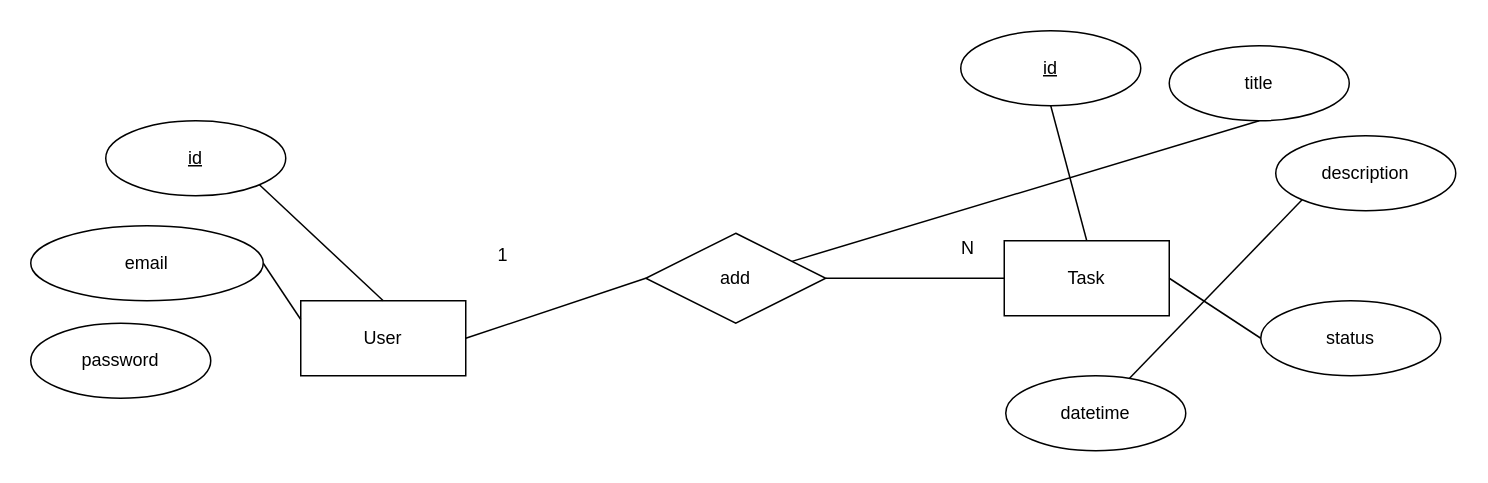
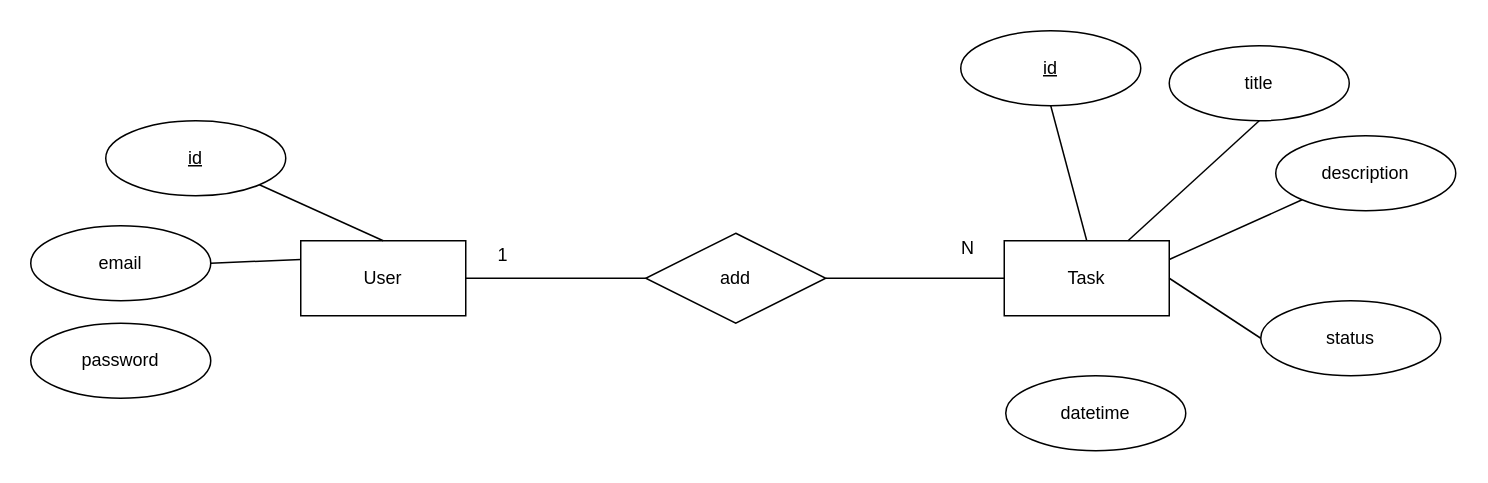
(1026, 191) -> (1194, 180)
(147, 263) -> (121, 263)
(1216, 289) -> (1236, 229)
(383, 338) -> (383, 278)
